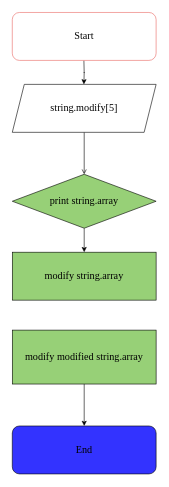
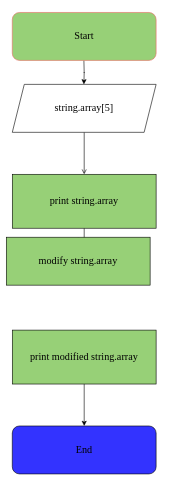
(84, 36) -> (84, 36)
(84, 108) -> (84, 108)
(84, 201) -> (84, 201)
(84, 276) -> (78, 261)
(84, 357) -> (84, 357)
